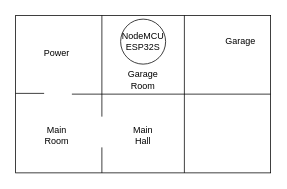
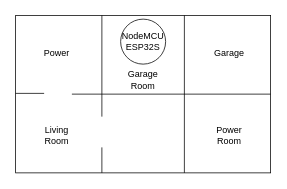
(240, 42) -> (229, 53)
(57, 135) -> (57, 135)
(143, 135) -> none
none -> (229, 135)
